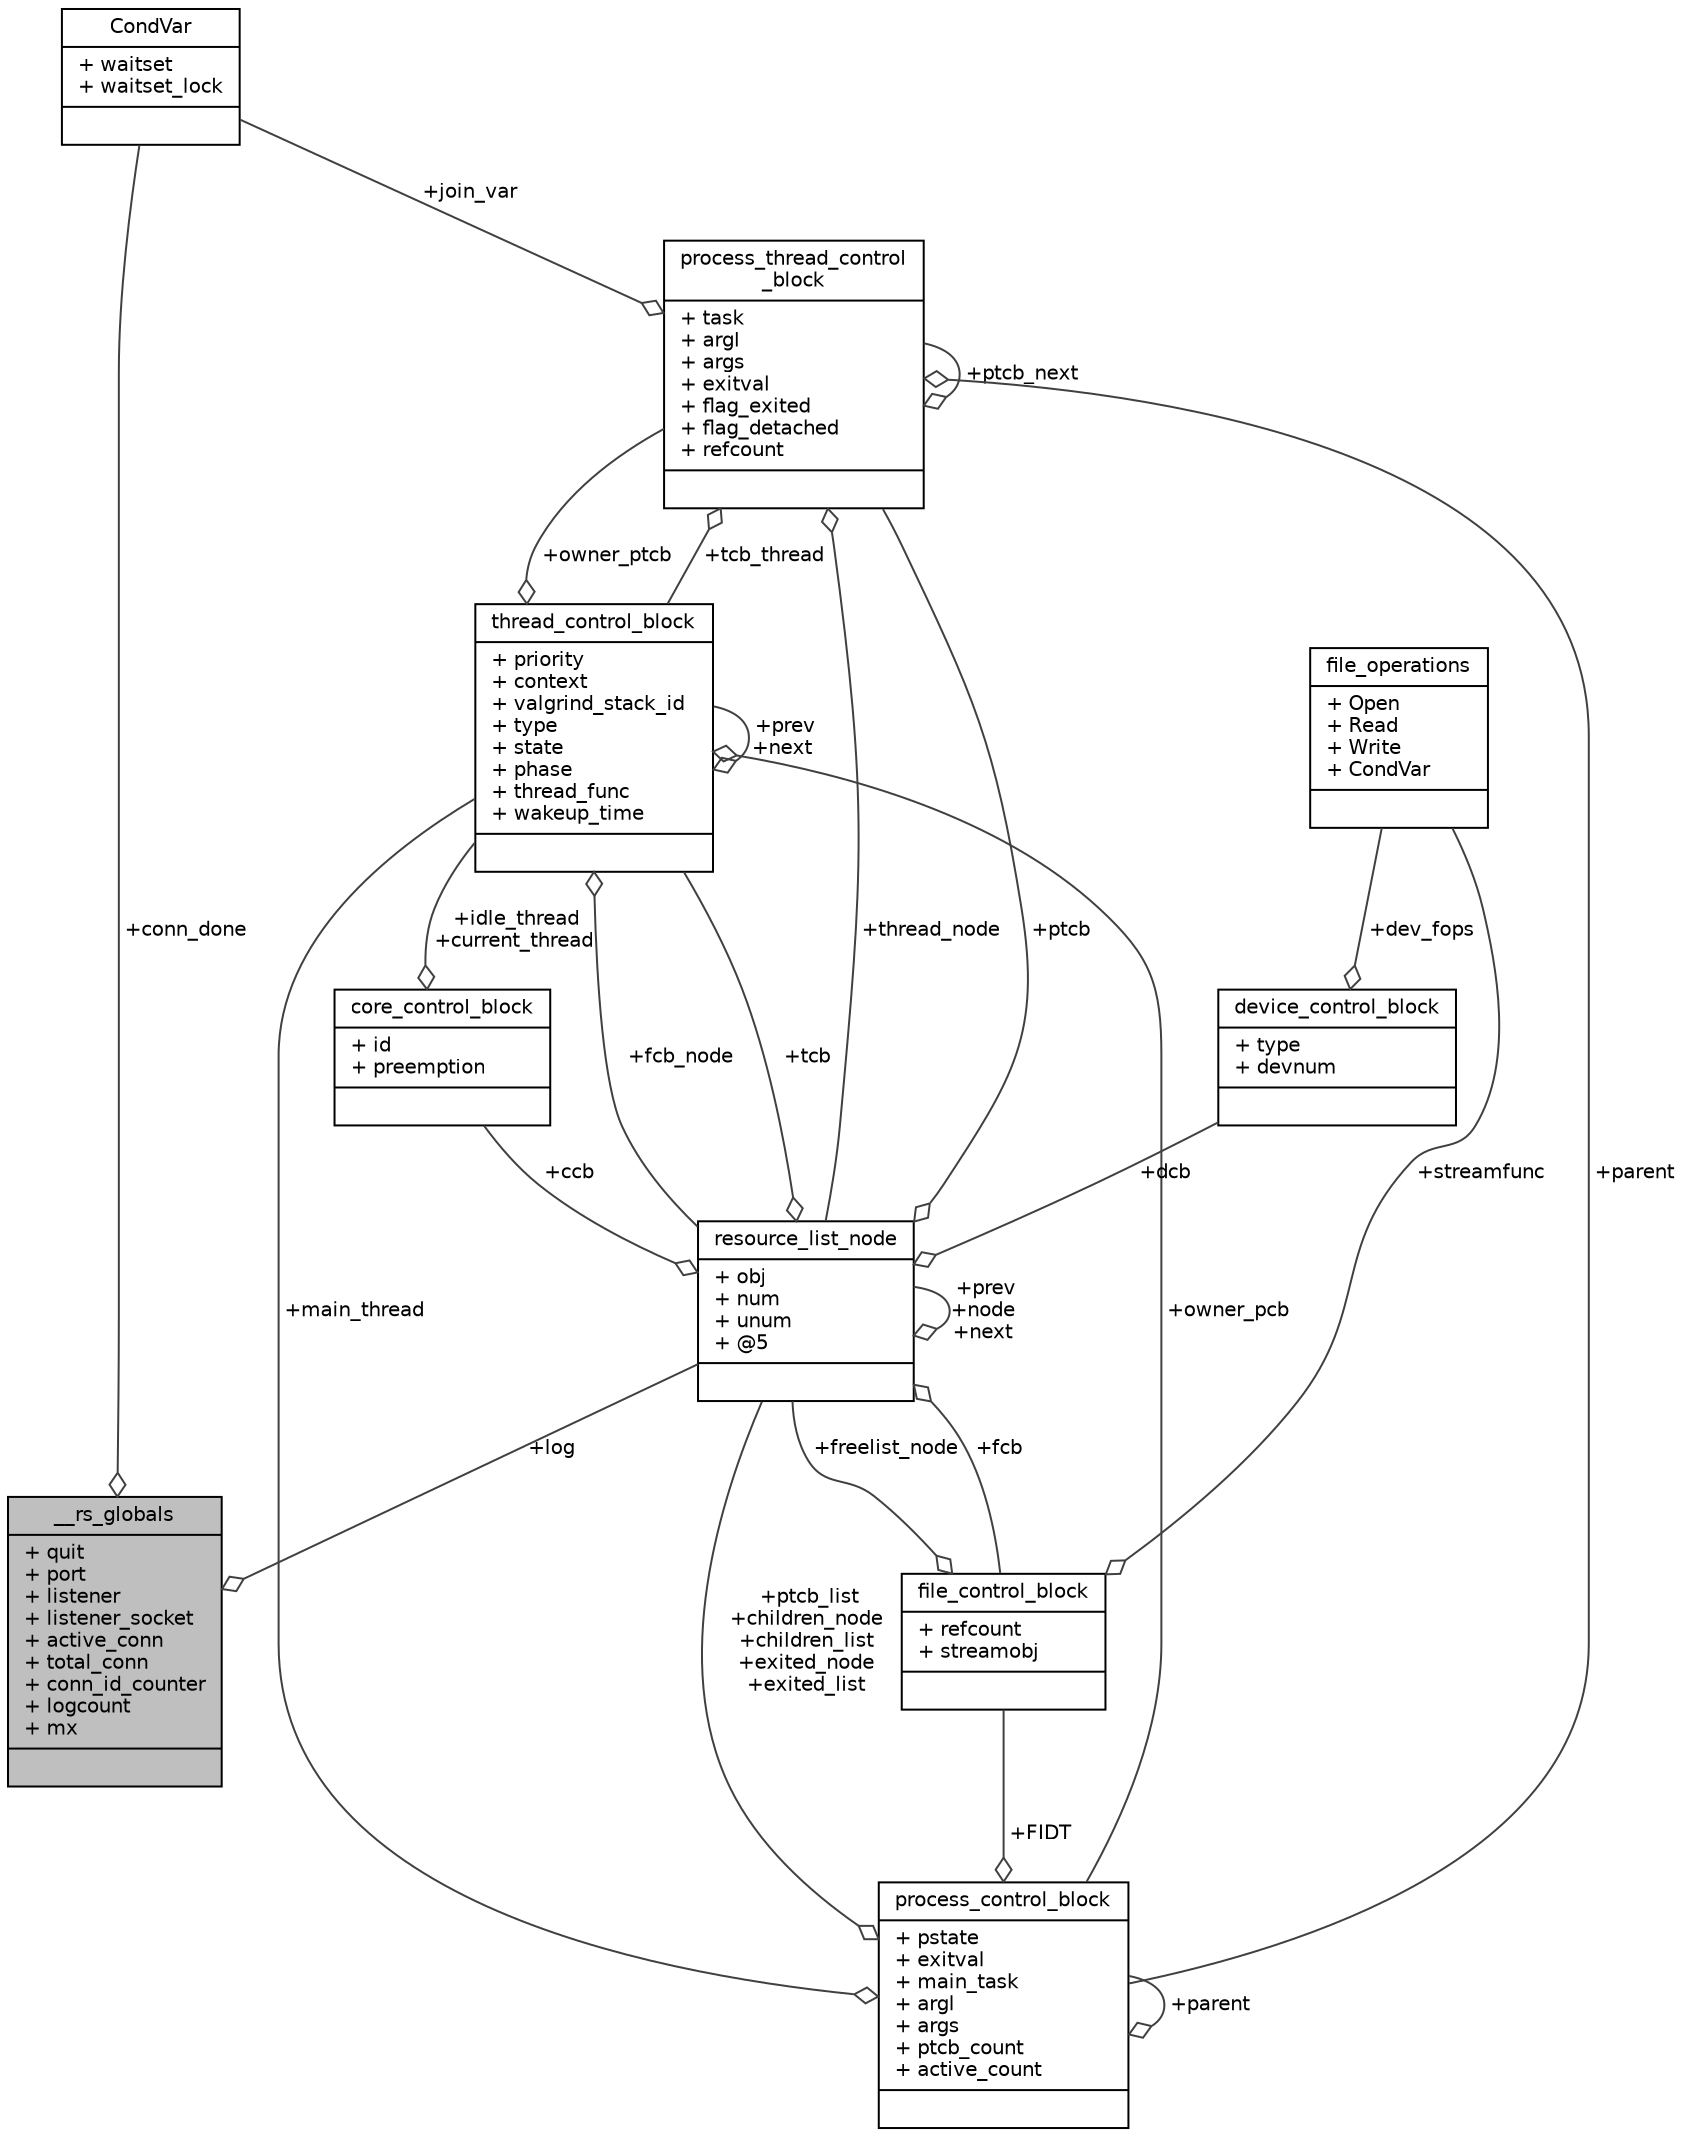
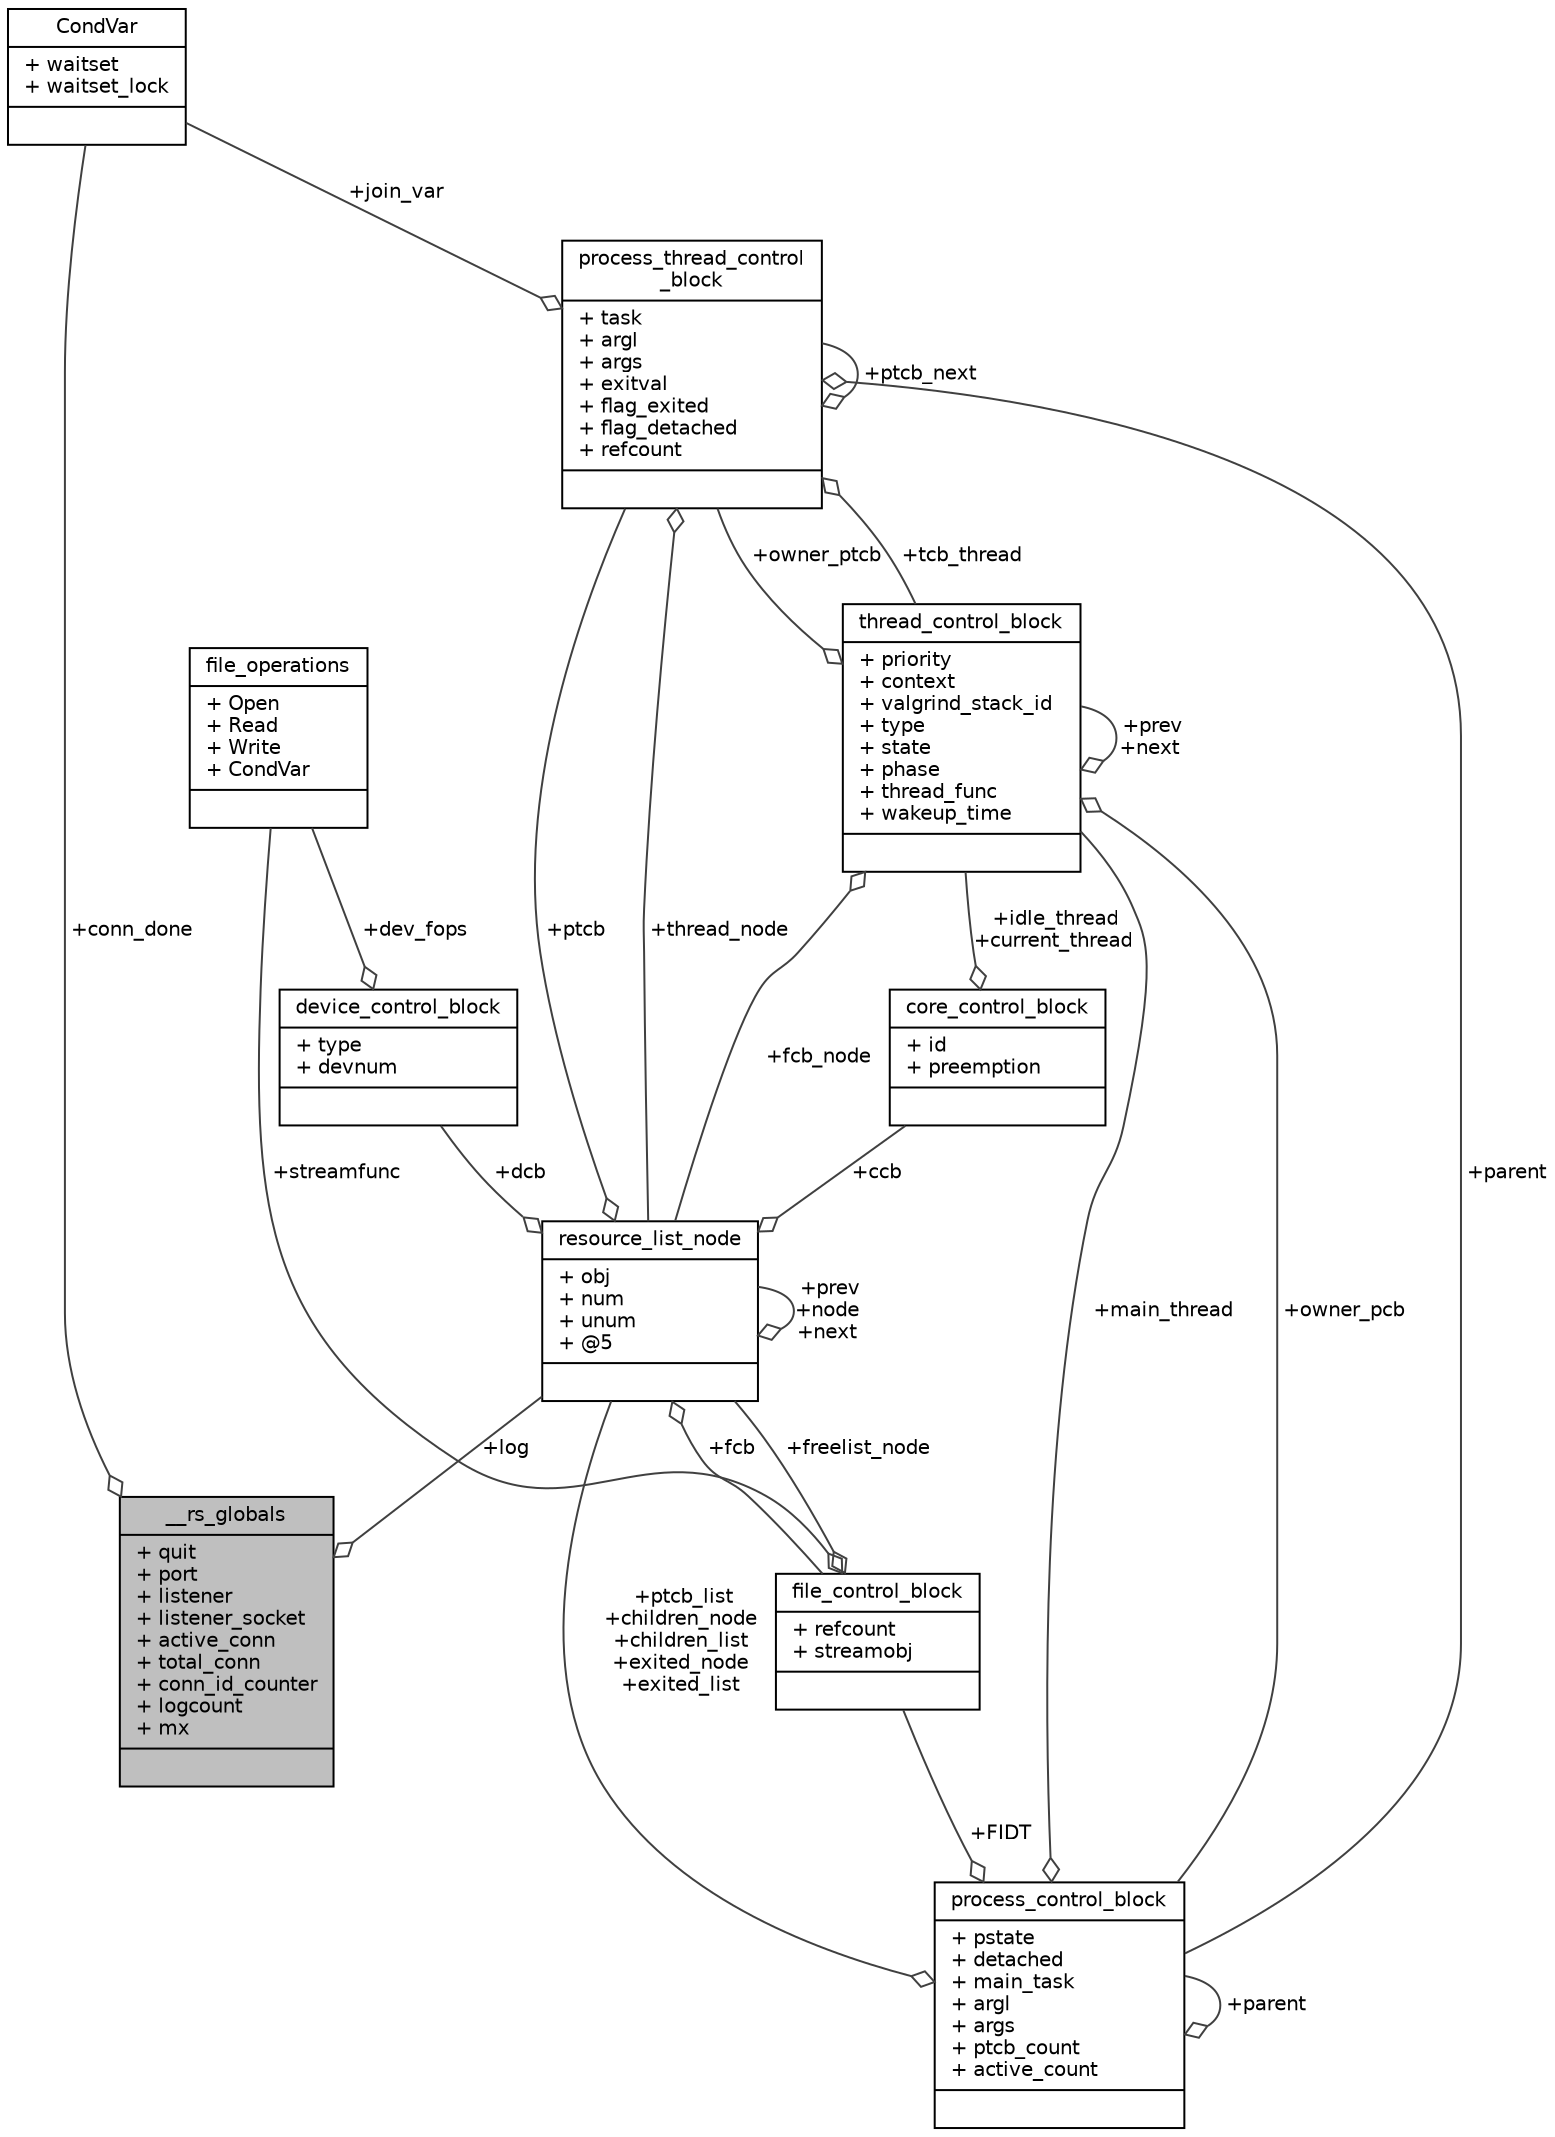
(756, 1029) -> none
(941, 1960) -> (1008, 1960)
